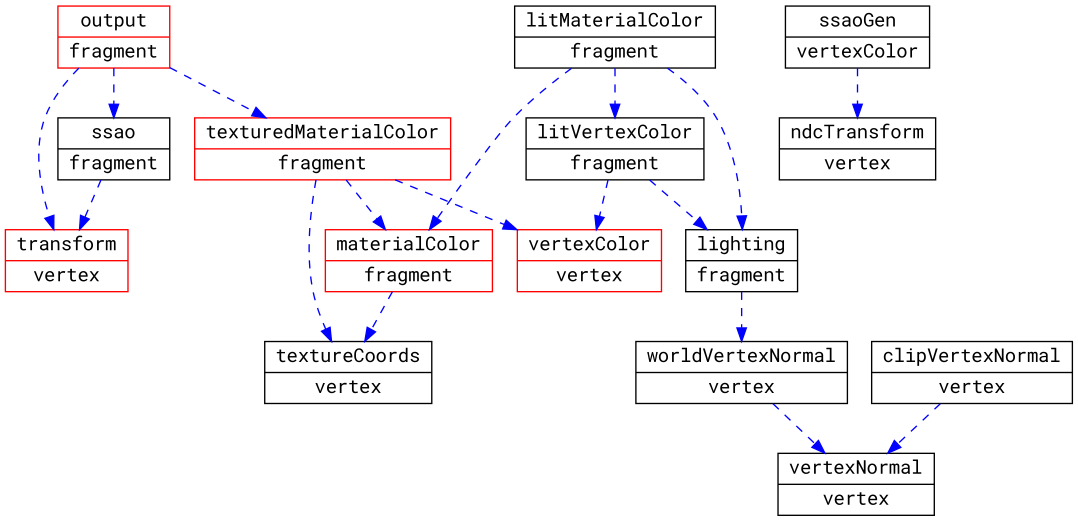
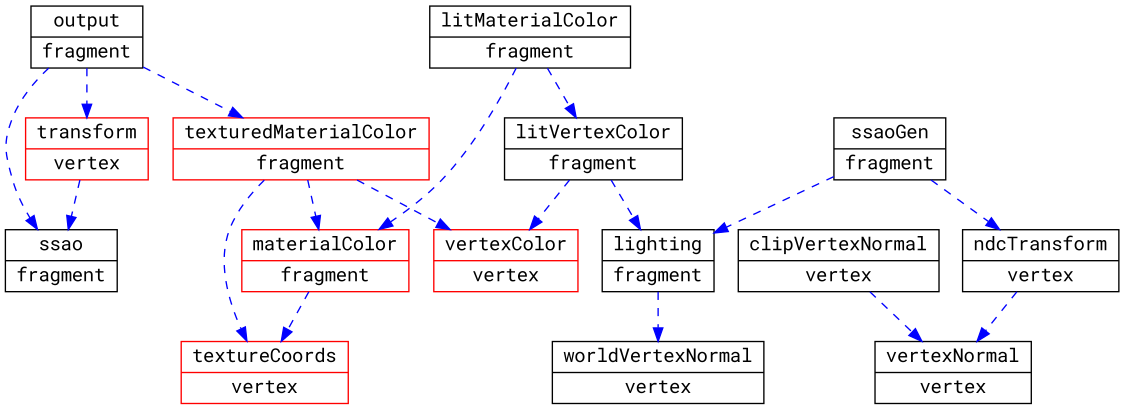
(114, 37) -> (87, 37)
(858, 52) -> (890, 164)
(724, 132) -> (780, 202)
(93, 199) -> (76, 198)
(348, 373) -> (265, 373)
(794, 424) -> (1001, 311)
